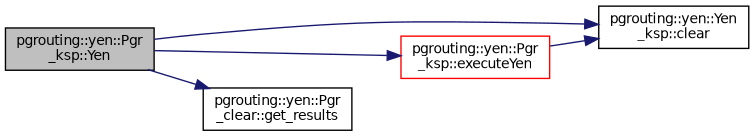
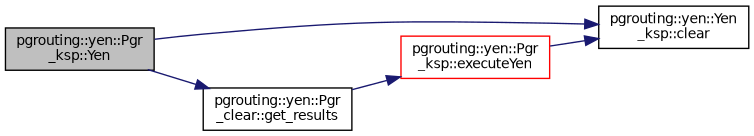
(271, 53) -> (369, 85)
